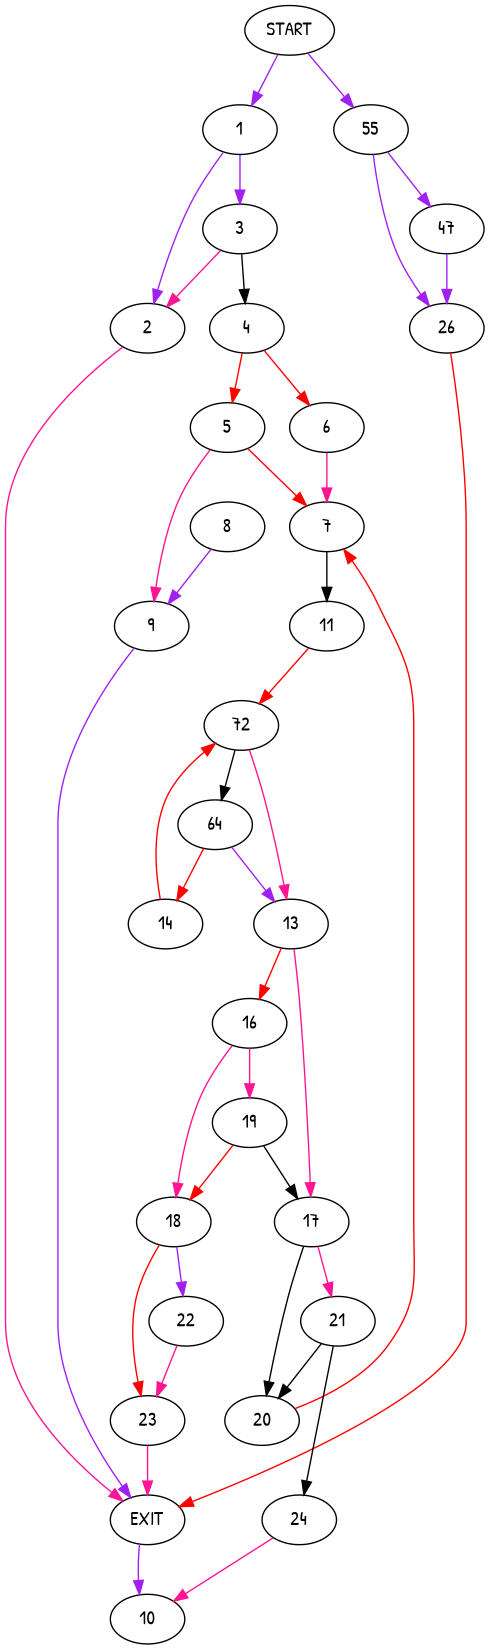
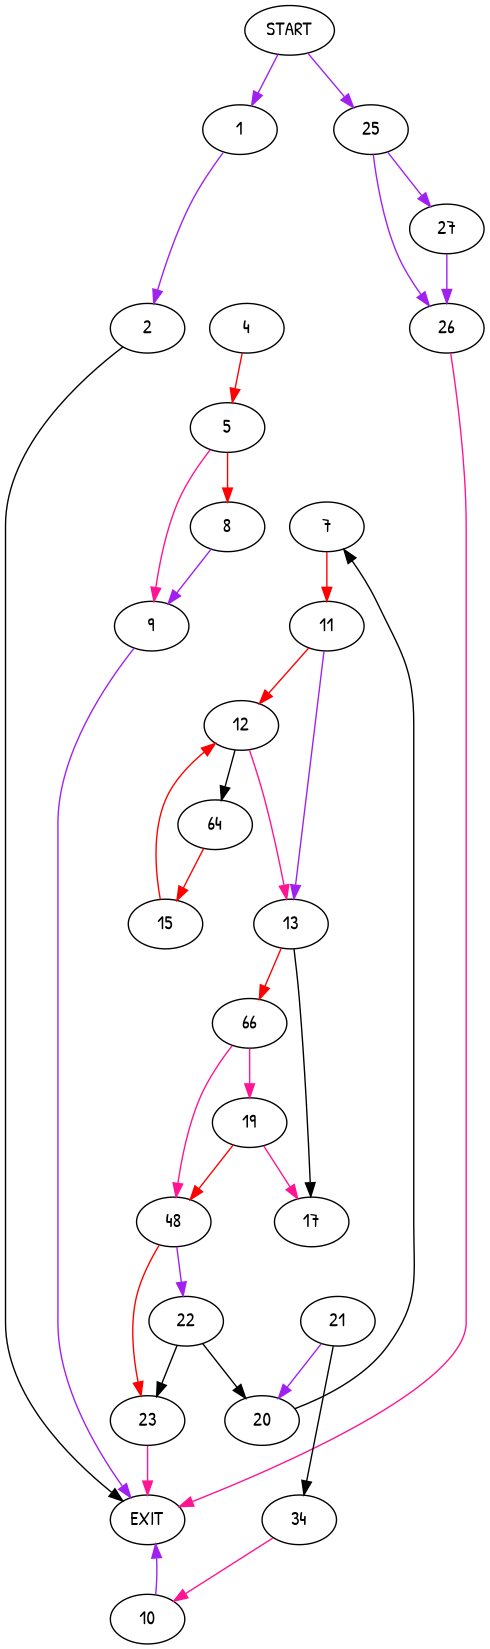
(371, 130) -> (371, 130)
(240, 229) -> none
(447, 229) -> (447, 229)
(327, 428) -> none
(272, 472) -> (228, 470)
(327, 570) -> (327, 570)
(241, 725) -> (241, 725)
(249, 869) -> (310, 768)
(6, 917) -> (6, 917)
(166, 924) -> (166, 924)
(466, 1005) -> (466, 1005)
(414, 1006) -> (414, 1006)
(250, 1023) -> (250, 1023)
(304, 1066) -> (304, 1066)
(277, 1166) -> (277, 1166)
(174, 1222) -> (174, 1222)
(323, 1265) -> none
(284, 1313) -> (220, 1365)
(169, 1364) -> (169, 1364)
(304, 1365) -> (304, 1365)
(299, 1520) -> (299, 1520)
(138, 1562) -> (157, 1576)
